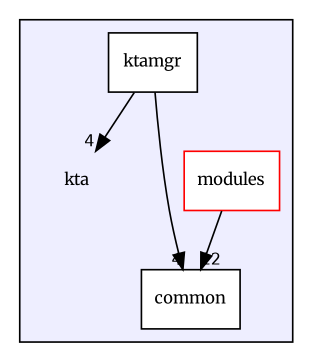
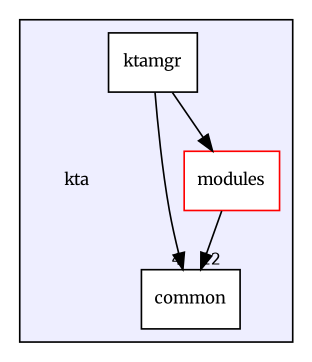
(120, 115) -> (188, 115)
